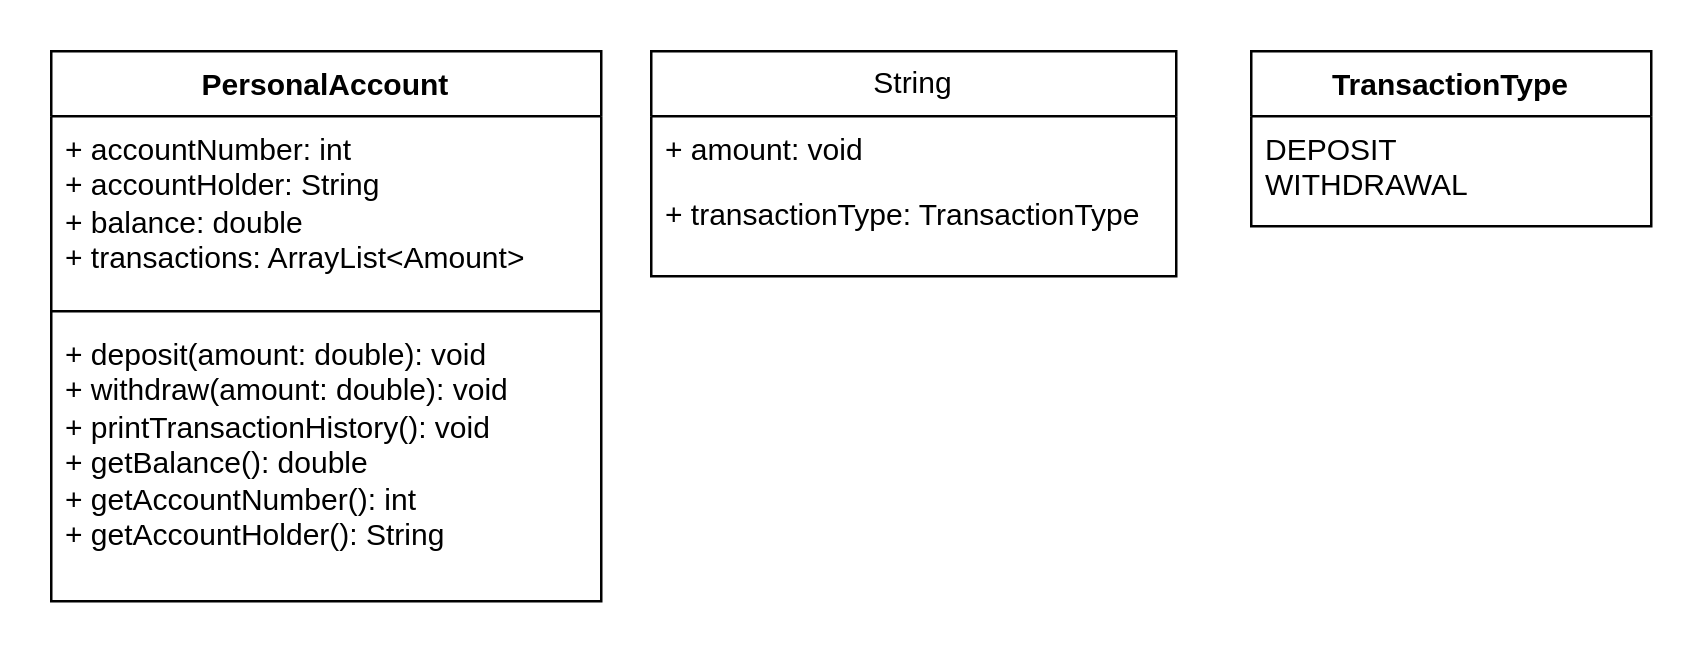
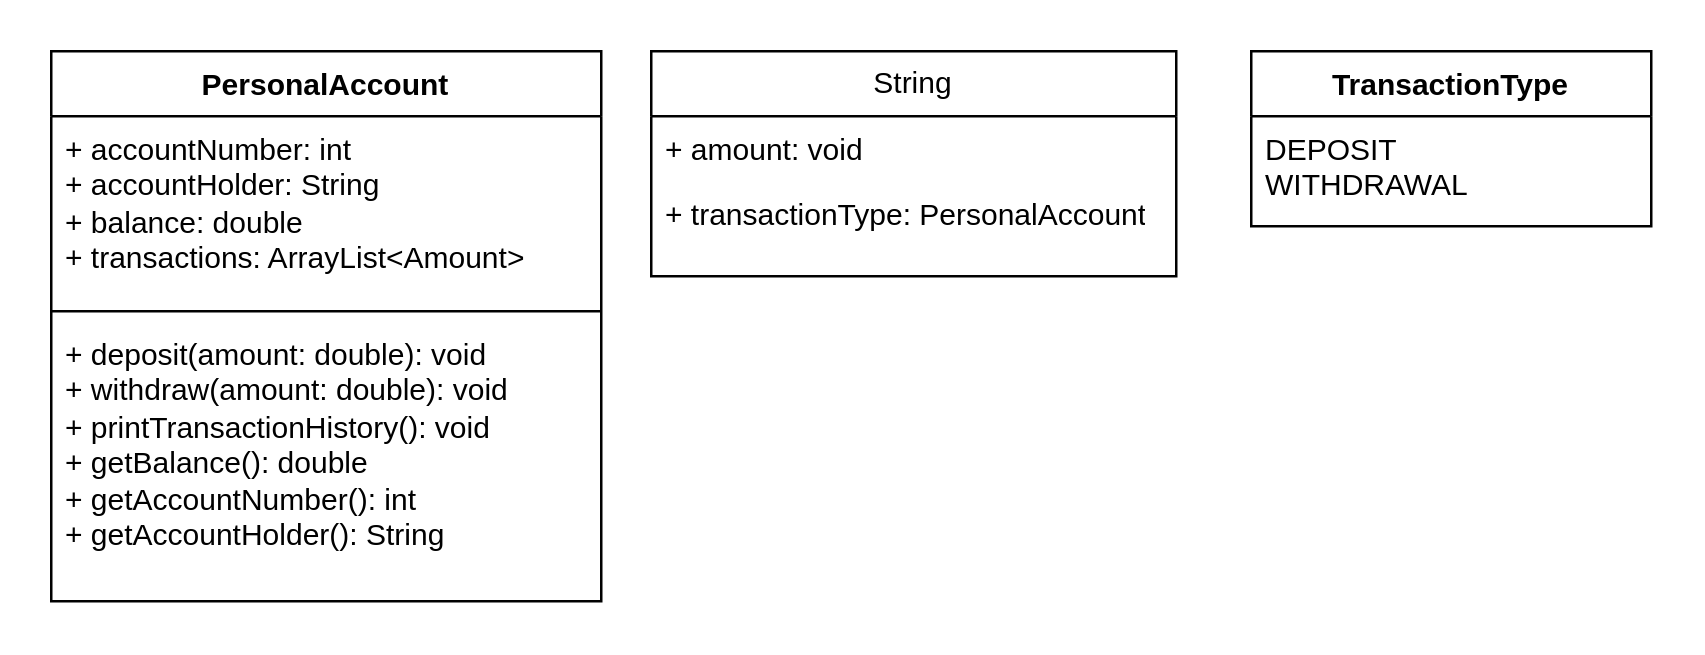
(916, 235) -> (916, 235)
